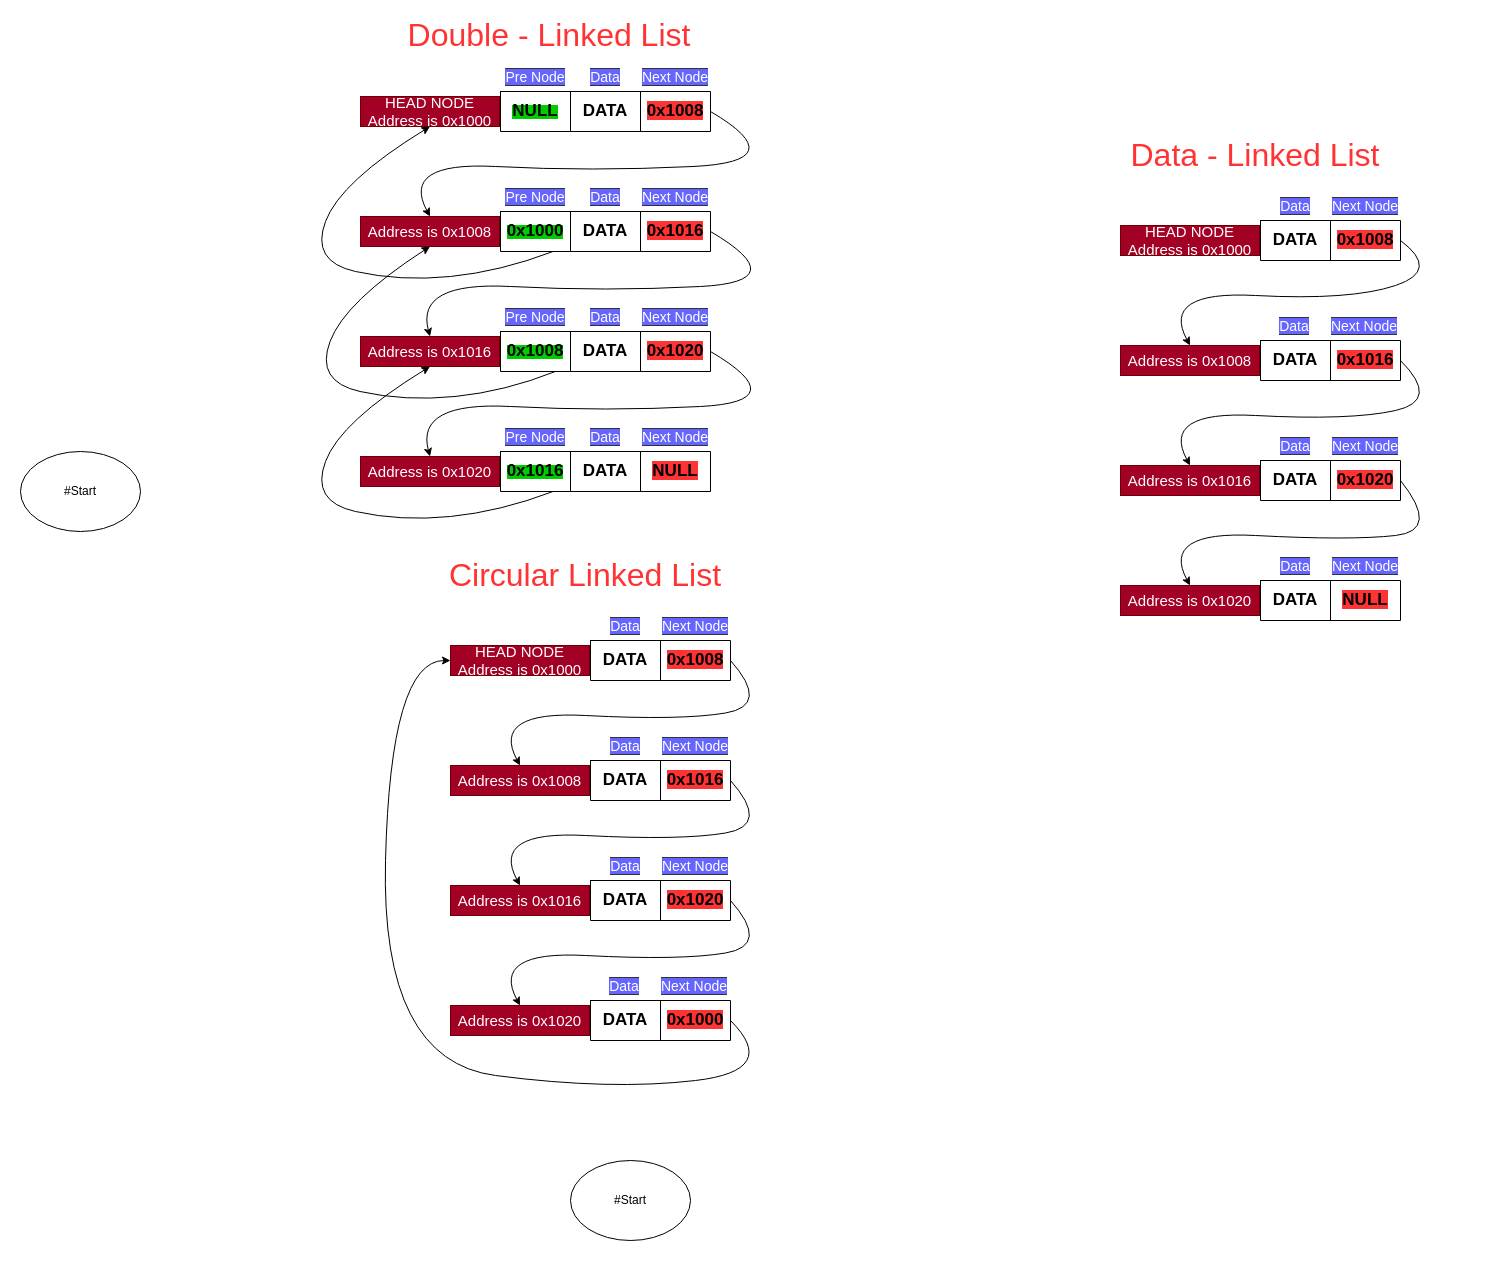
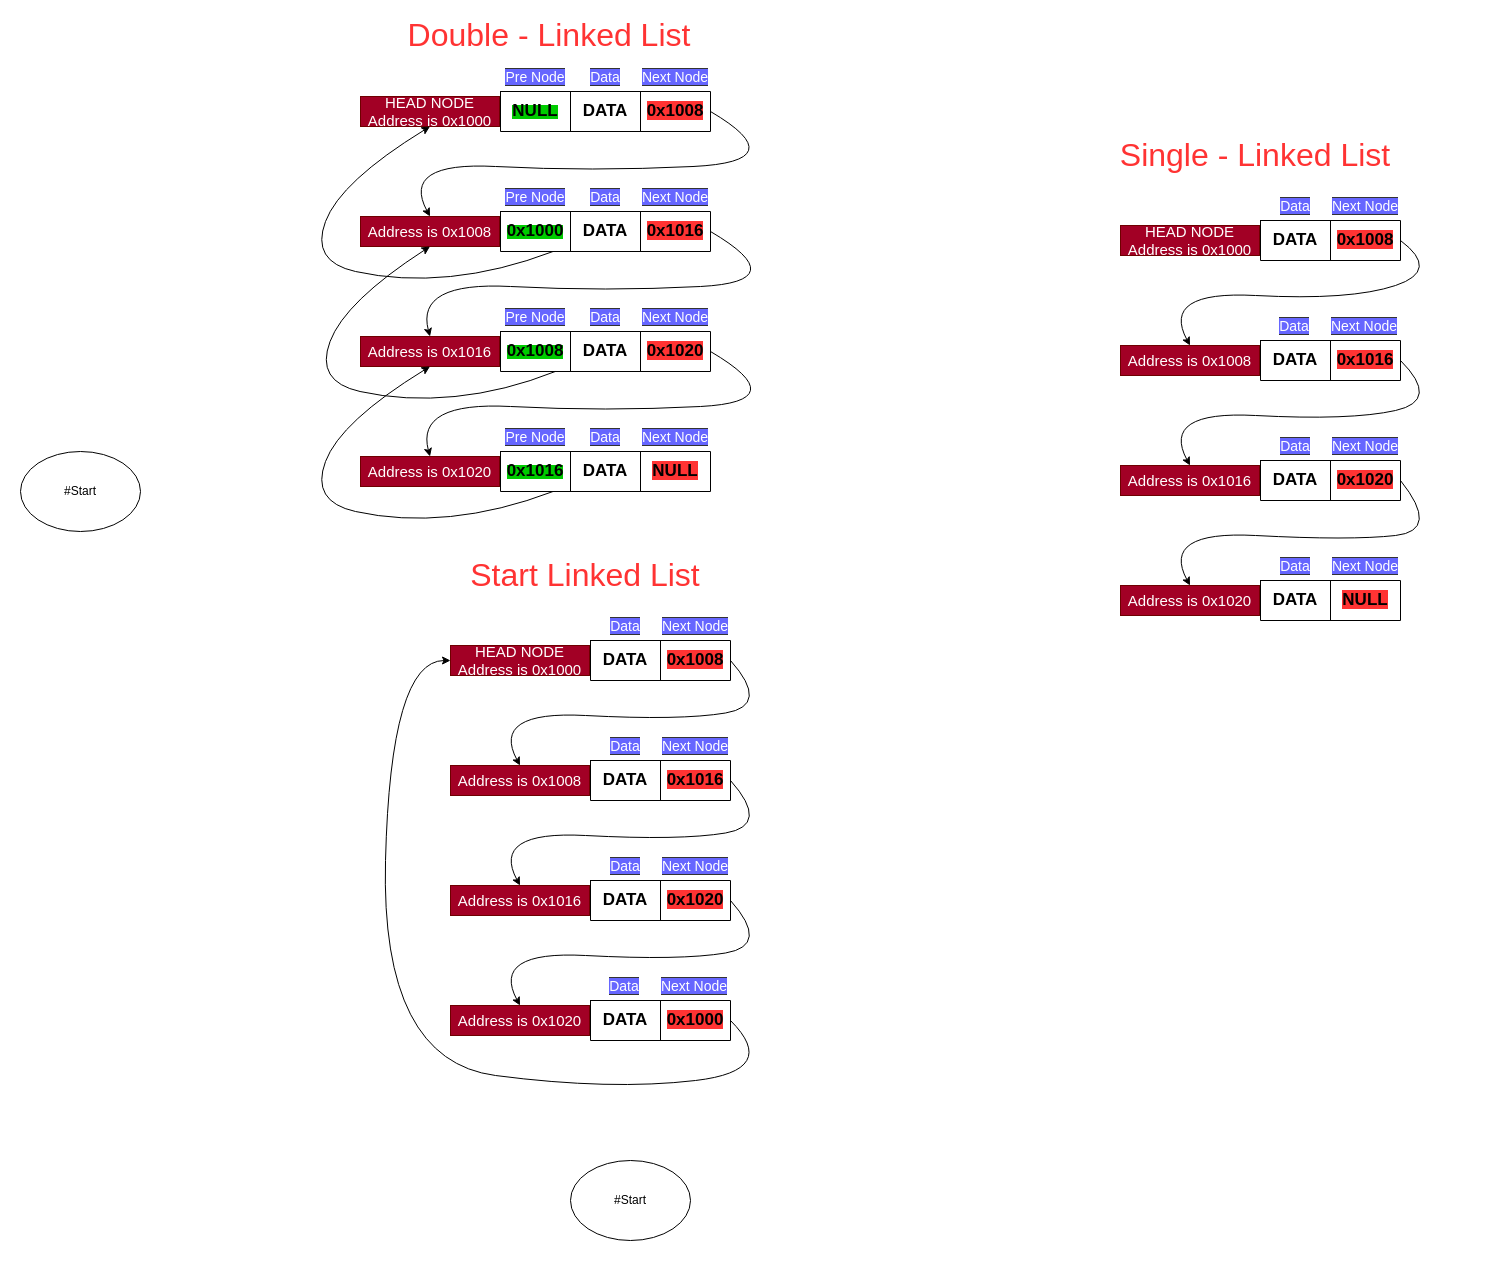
(1256, 156) -> (1256, 156)
(586, 576) -> (586, 576)
